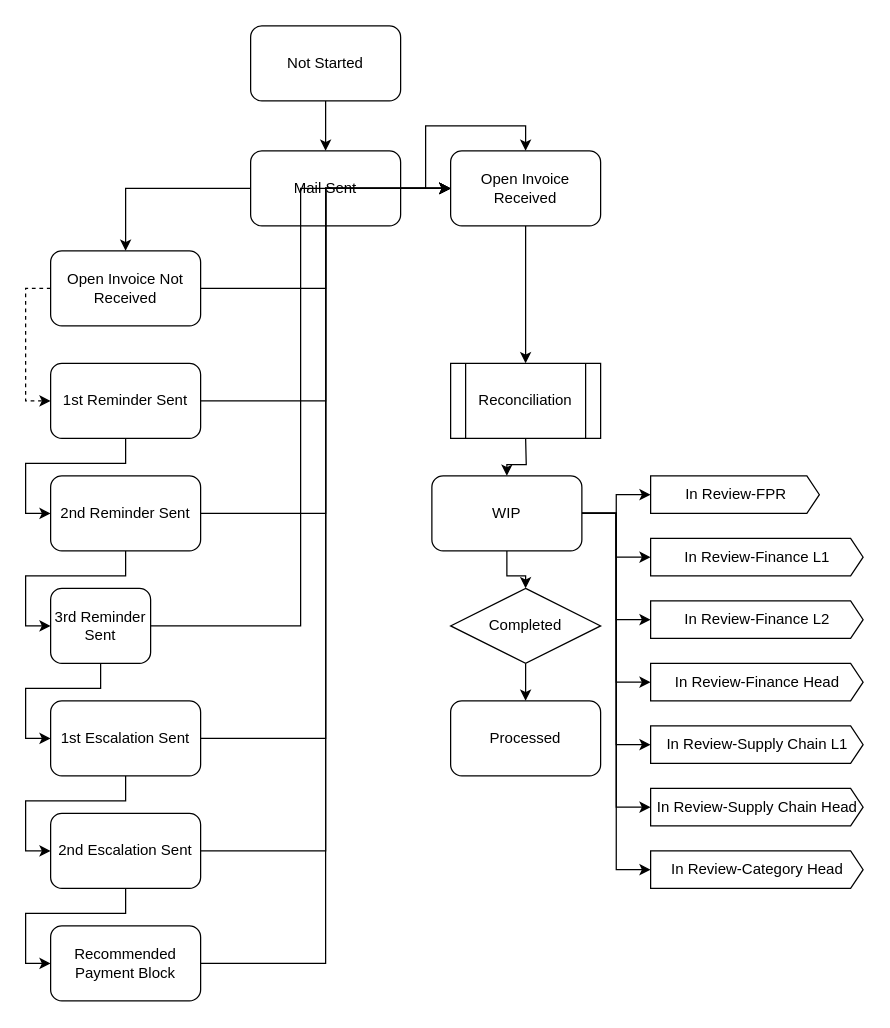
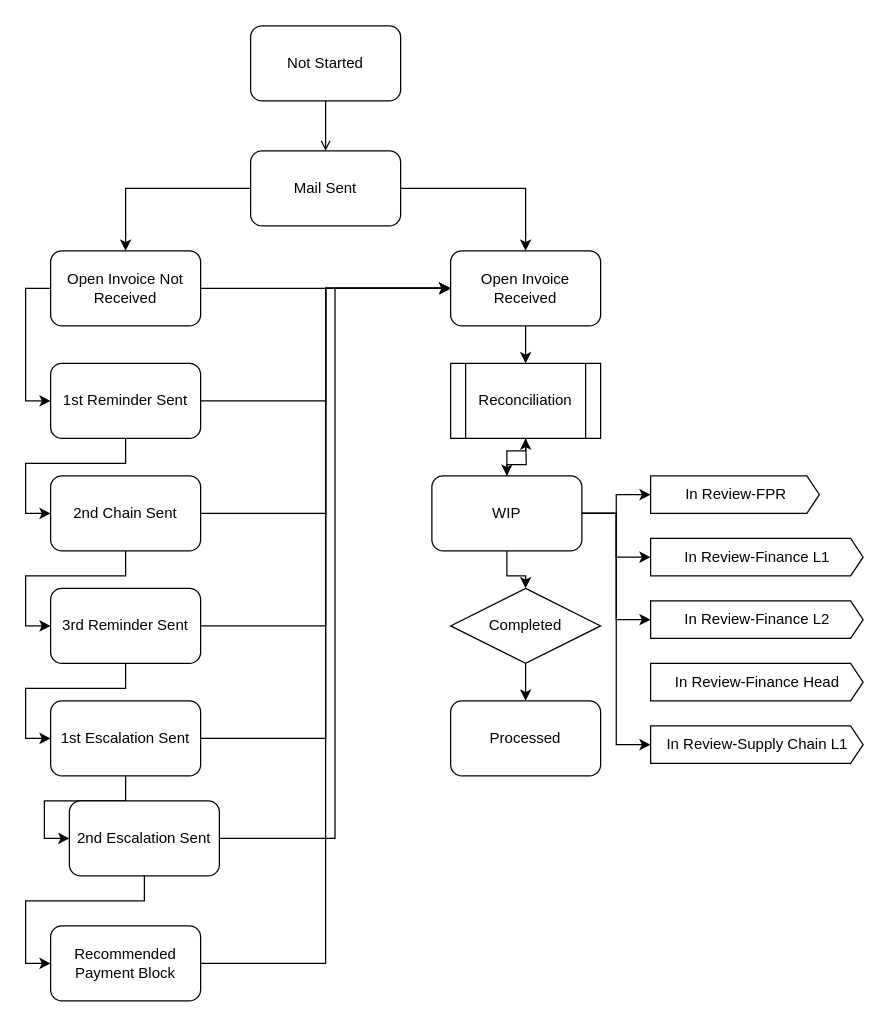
(326, 141) -> (326, 143)
(526, 188) -> (526, 288)
(26, 339) -> (26, 339)
(126, 513) -> (126, 513)
(101, 626) -> (126, 626)
(630, 682) -> (510, 451)
(630, 807) -> none
(757, 807) -> none
(126, 851) -> (144, 838)
(616, 852) -> none
(757, 869) -> none
